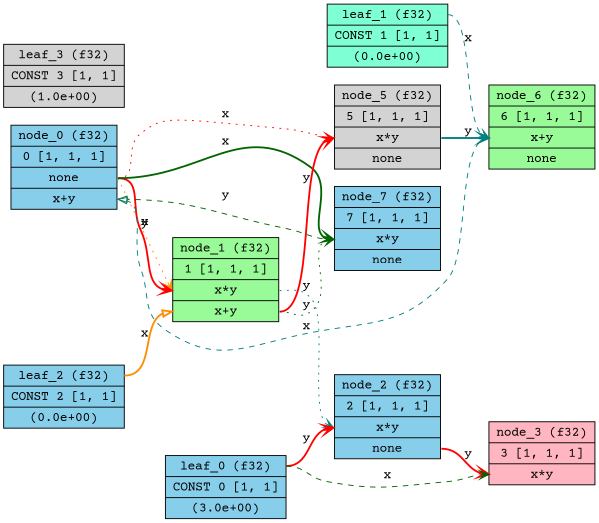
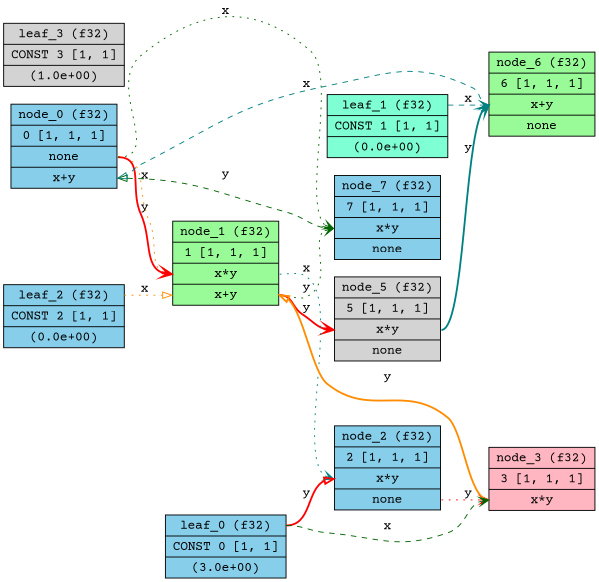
(204, 121) -> none
(252, 148) -> (255, 20)
(307, 286) -> (307, 268)
(147, 348) -> (143, 295)
none -> (388, 401)
(308, 451) -> (308, 507)
(462, 458) -> (461, 500)
